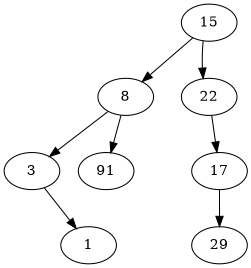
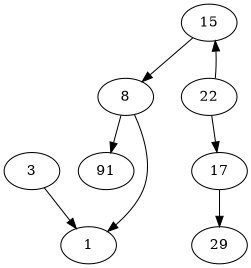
(202, 54) -> (216, 65)
(83, 131) -> (147, 174)
